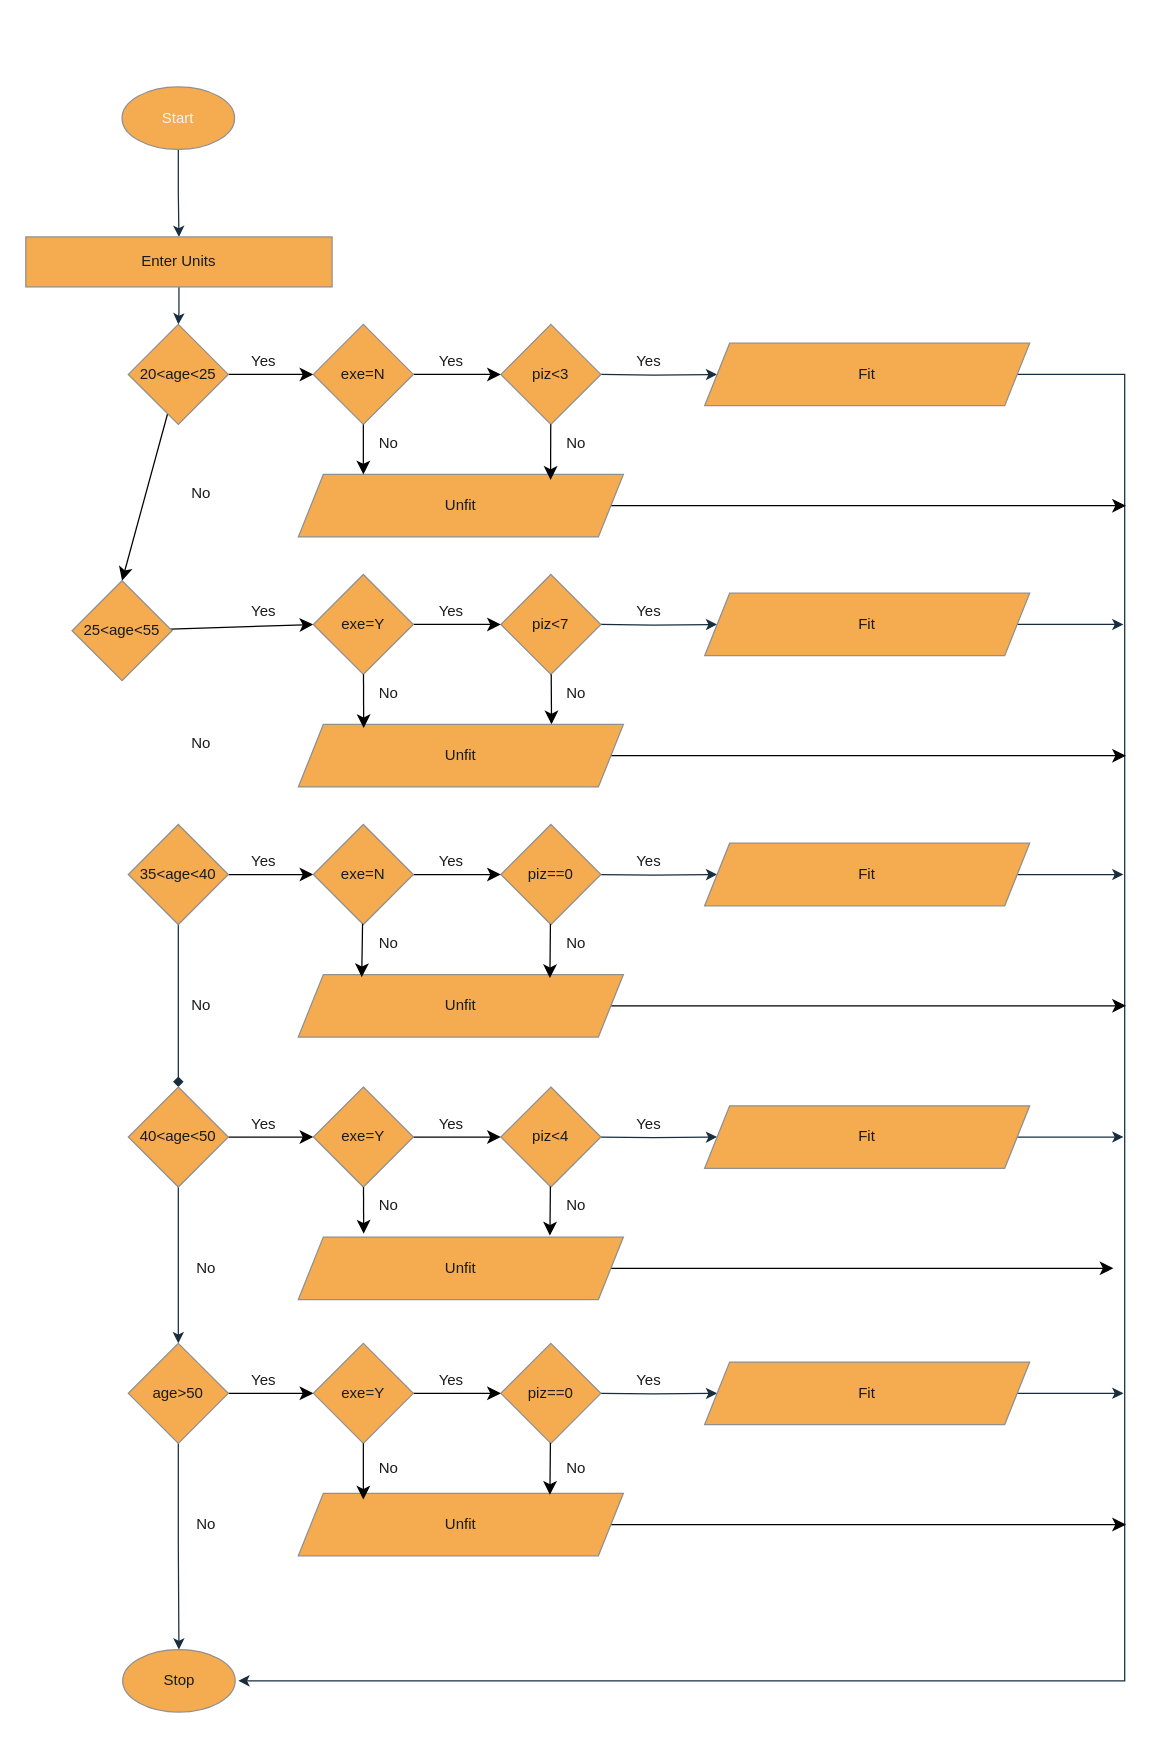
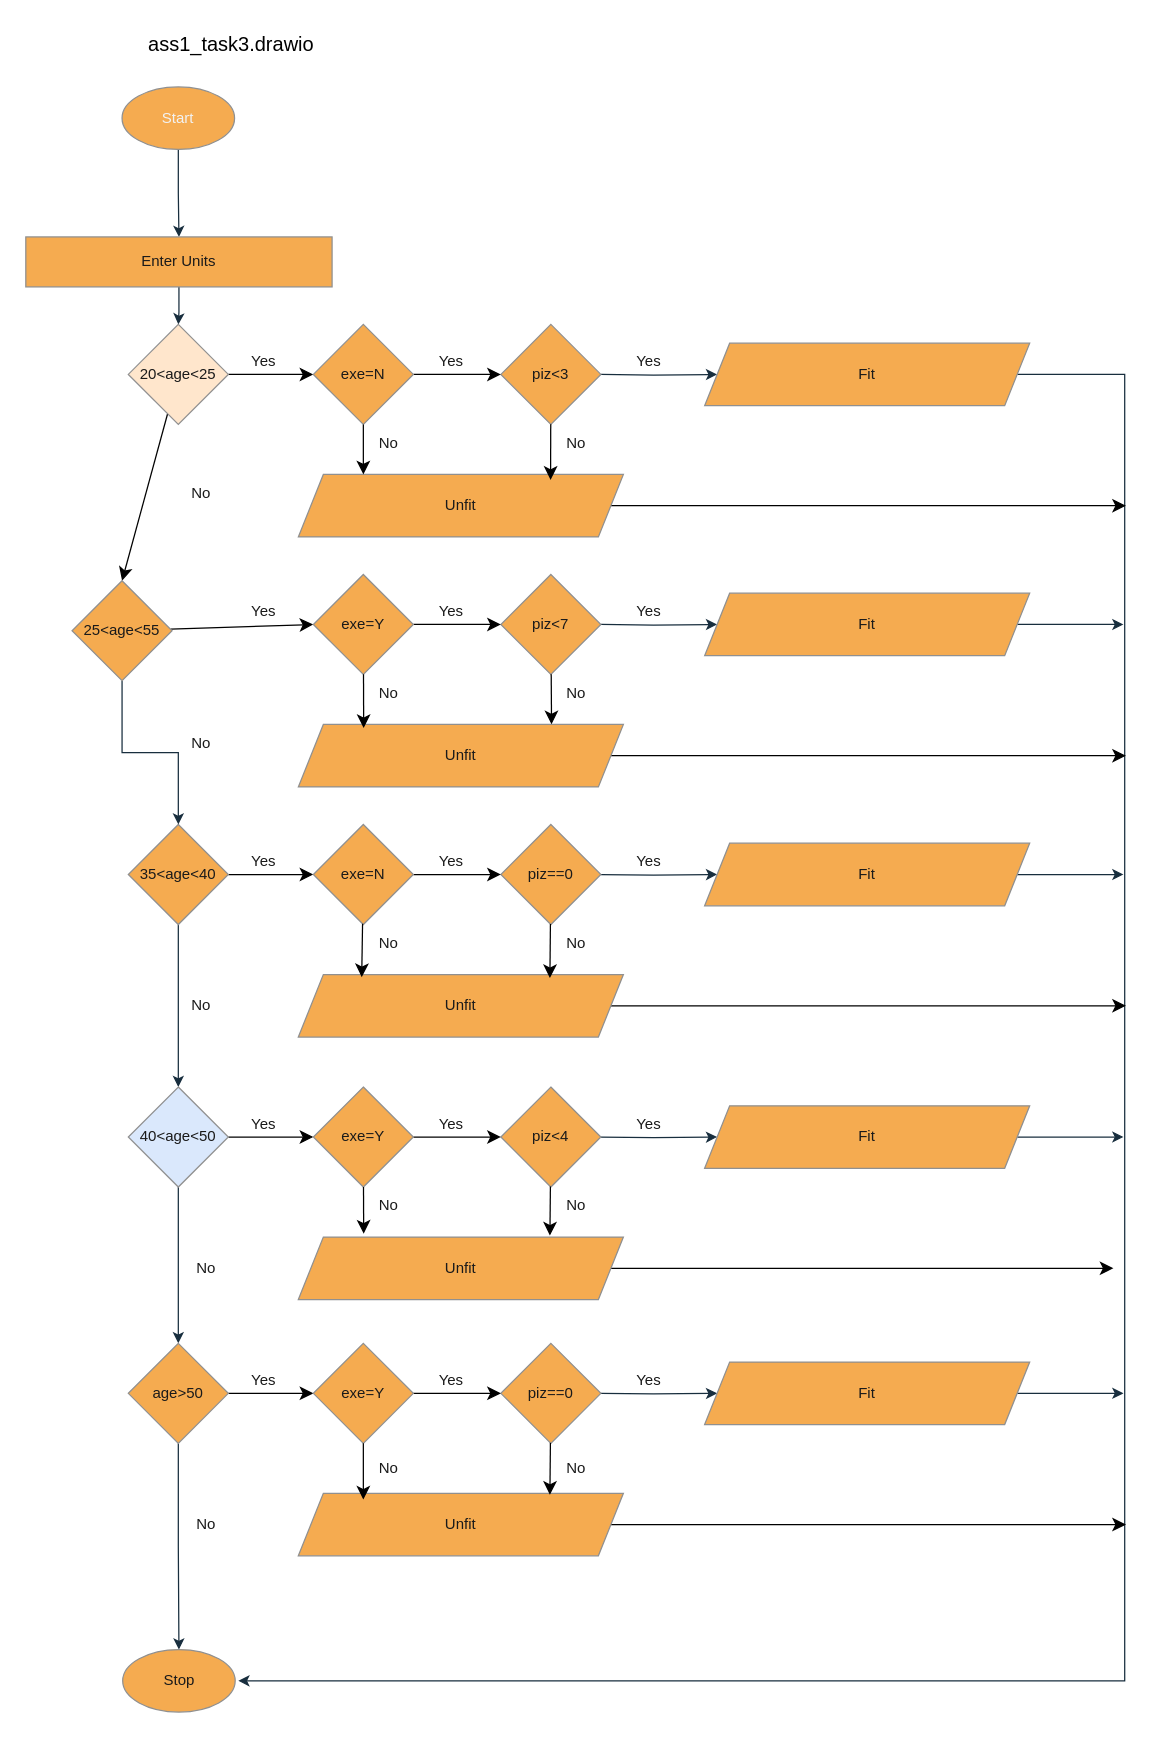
none -> (231, 44)
(178, 374) -> (178, 374)
none -> (146, 753)
(178, 1076) -> (178, 1077)
(178, 1137) -> (178, 1137)
